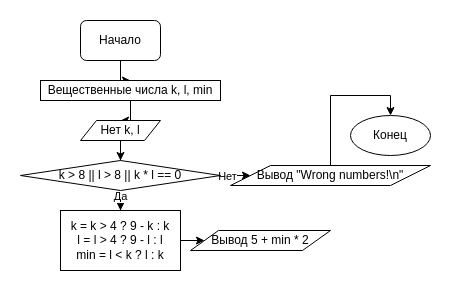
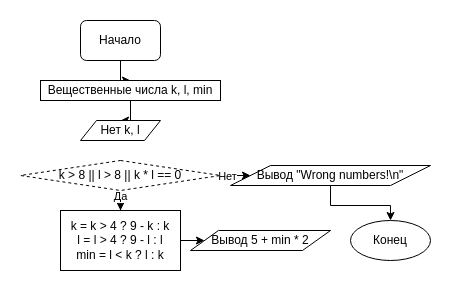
(391, 136) -> (391, 241)
(121, 155) -> none
(121, 176) -> (121, 176)
